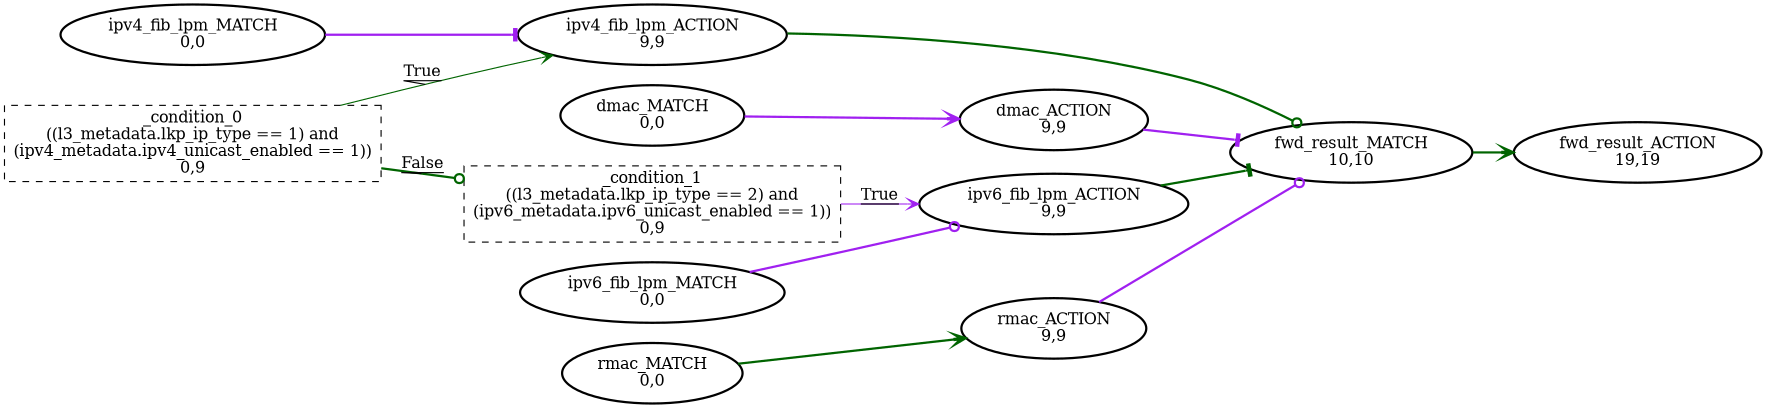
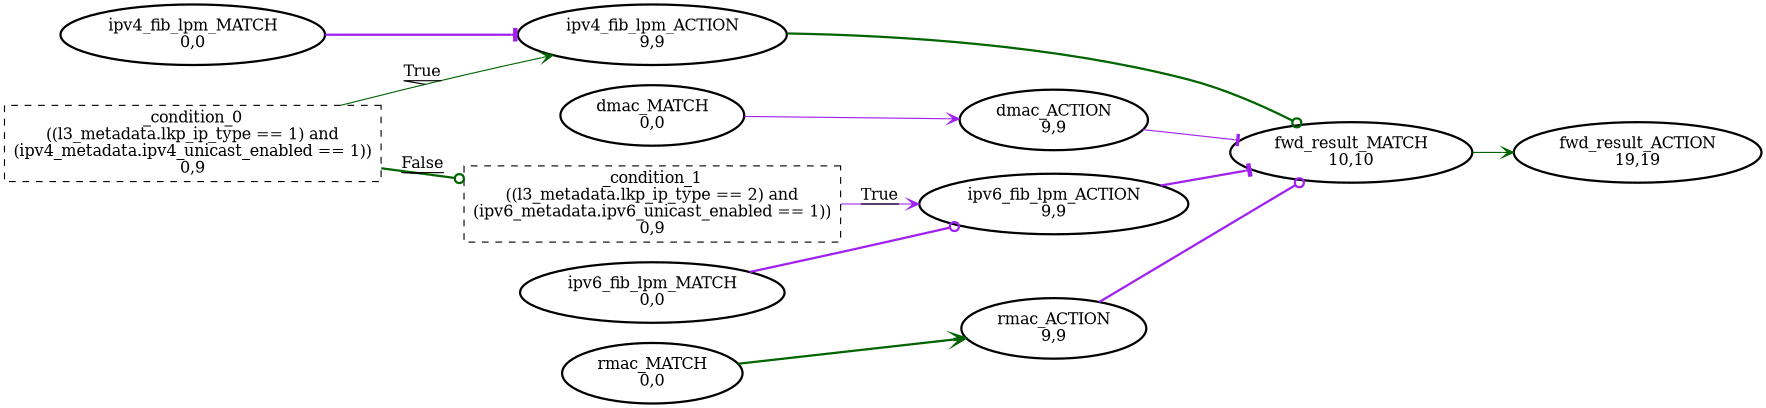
(846, 118) -> (846, 118)
(1189, 135) -> (1189, 135)
(1488, 152) -> (1488, 152)
(1203, 178) -> (1203, 178)
